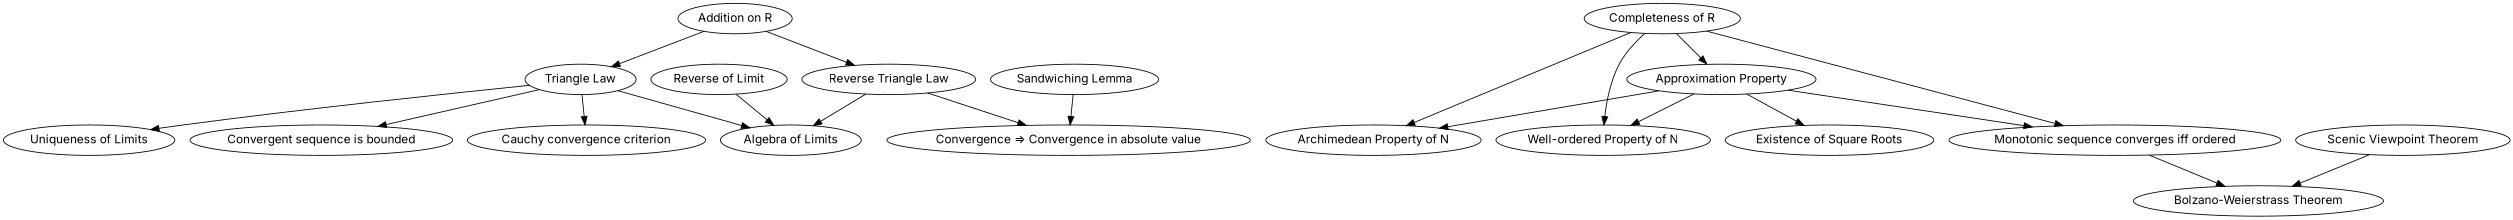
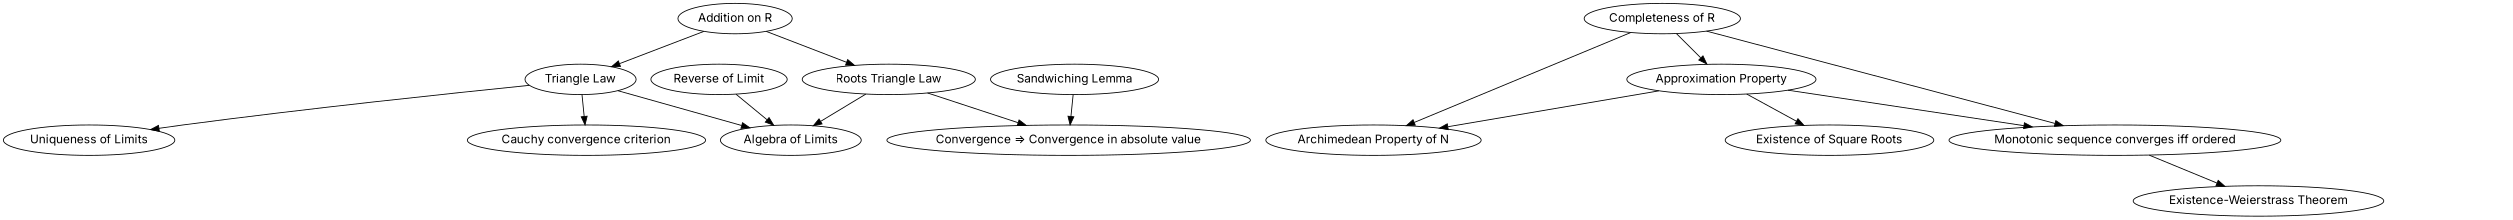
(889, 79) -> (889, 79)
(321, 140) -> none
(1603, 140) -> none
(2403, 140) -> none
(2258, 201) -> (2258, 201)
